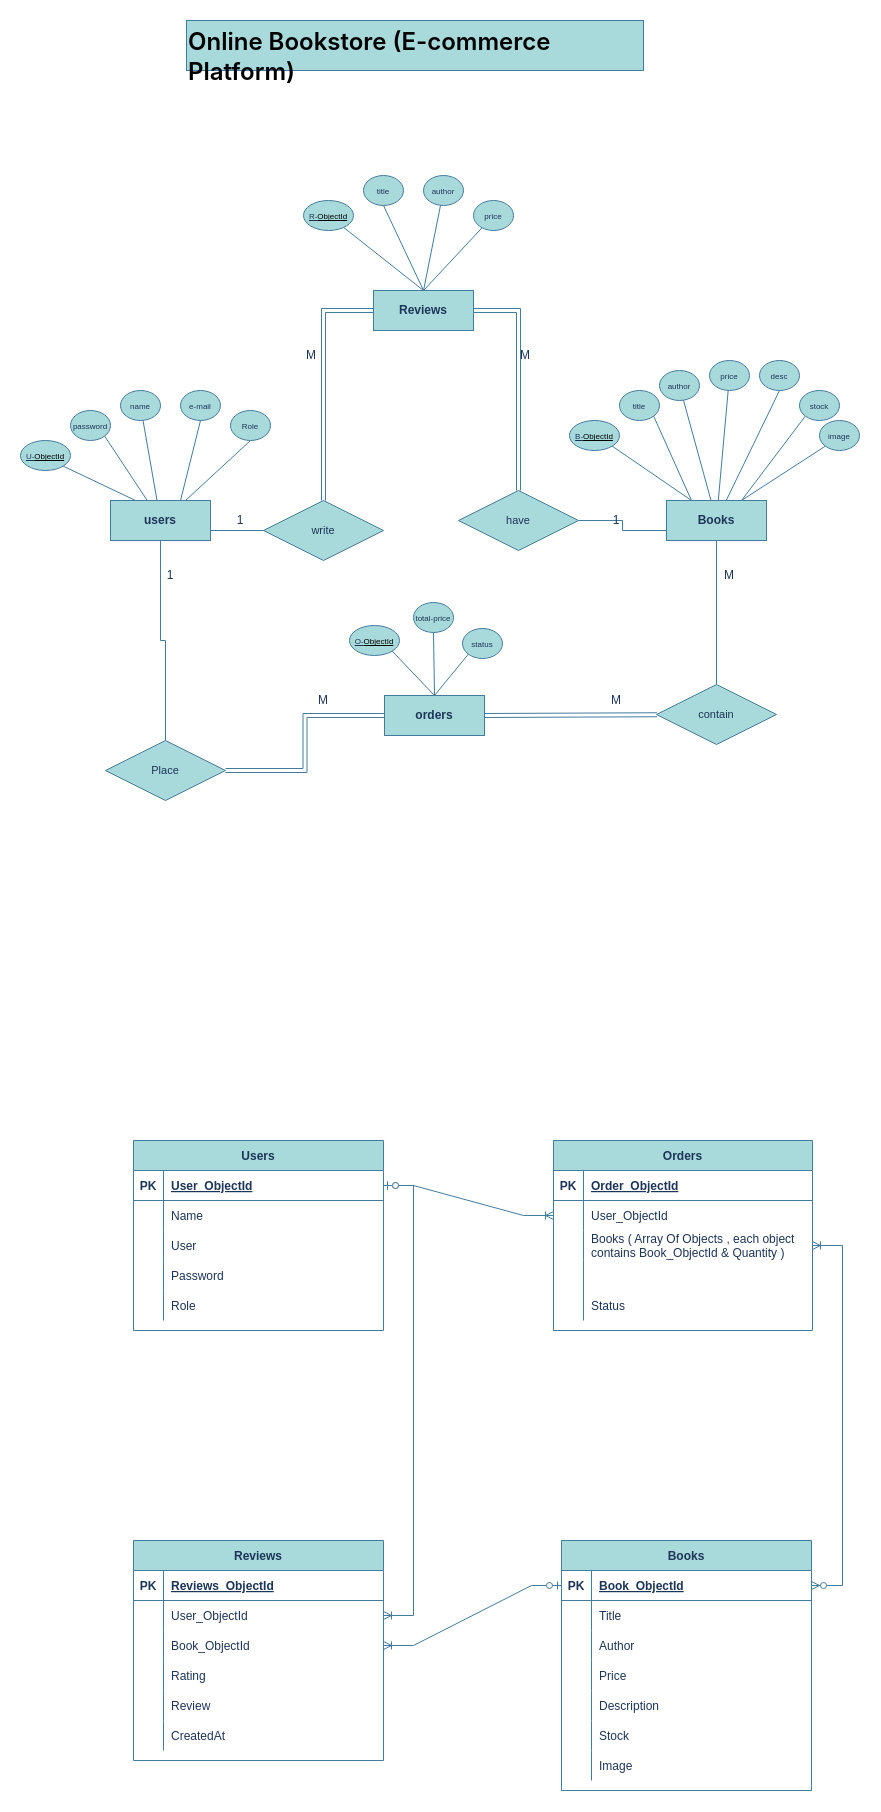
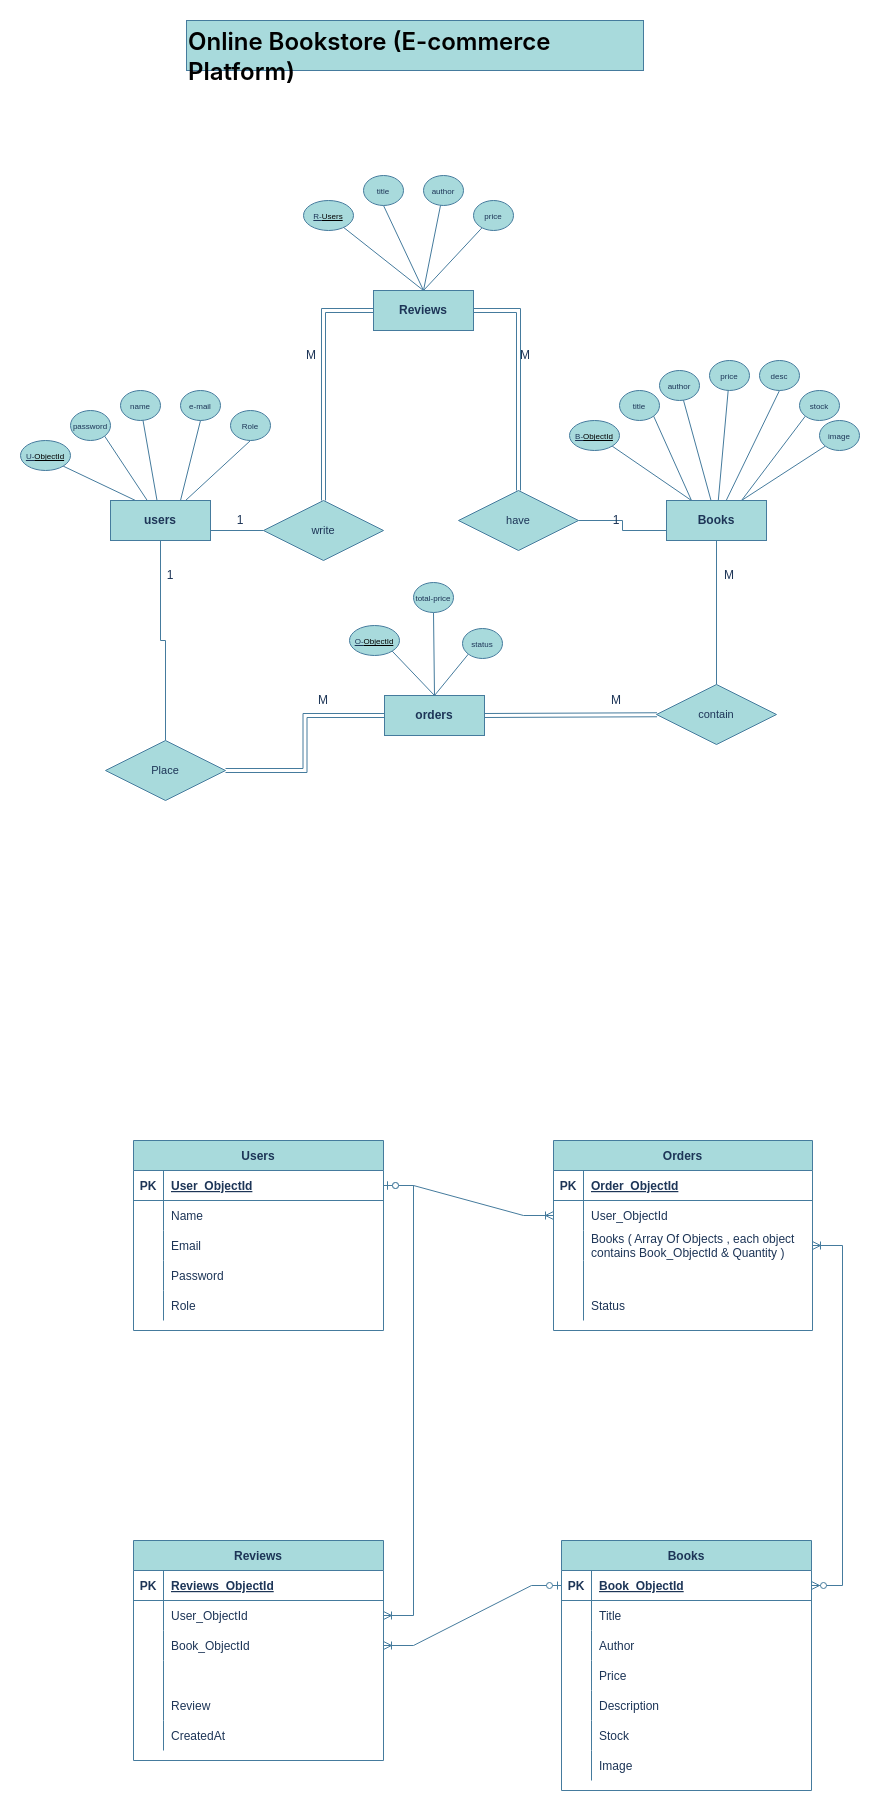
(329, 216) -> (329, 216)
(434, 618) -> (434, 598)
(184, 1246) -> (185, 1246)
(274, 1676) -> none
